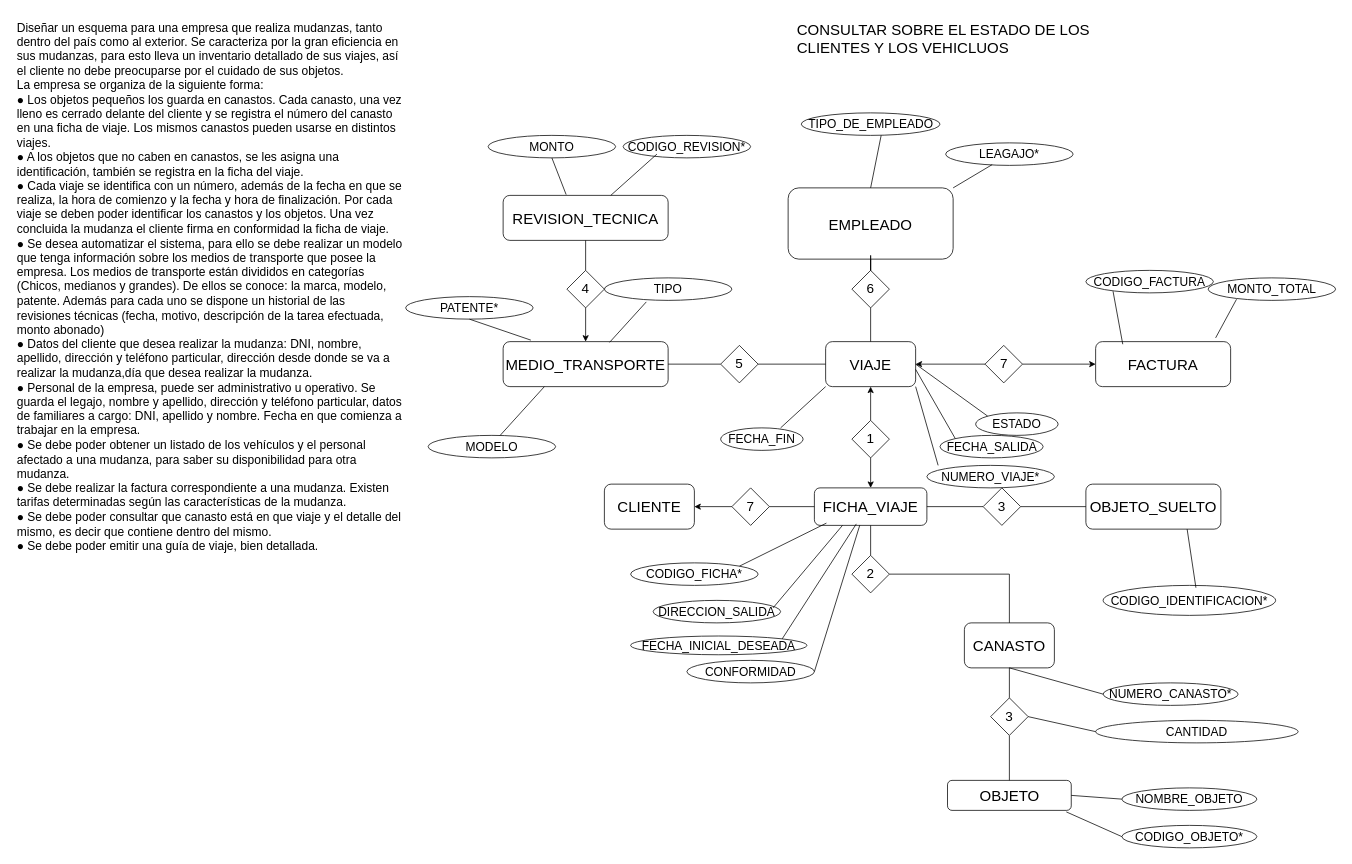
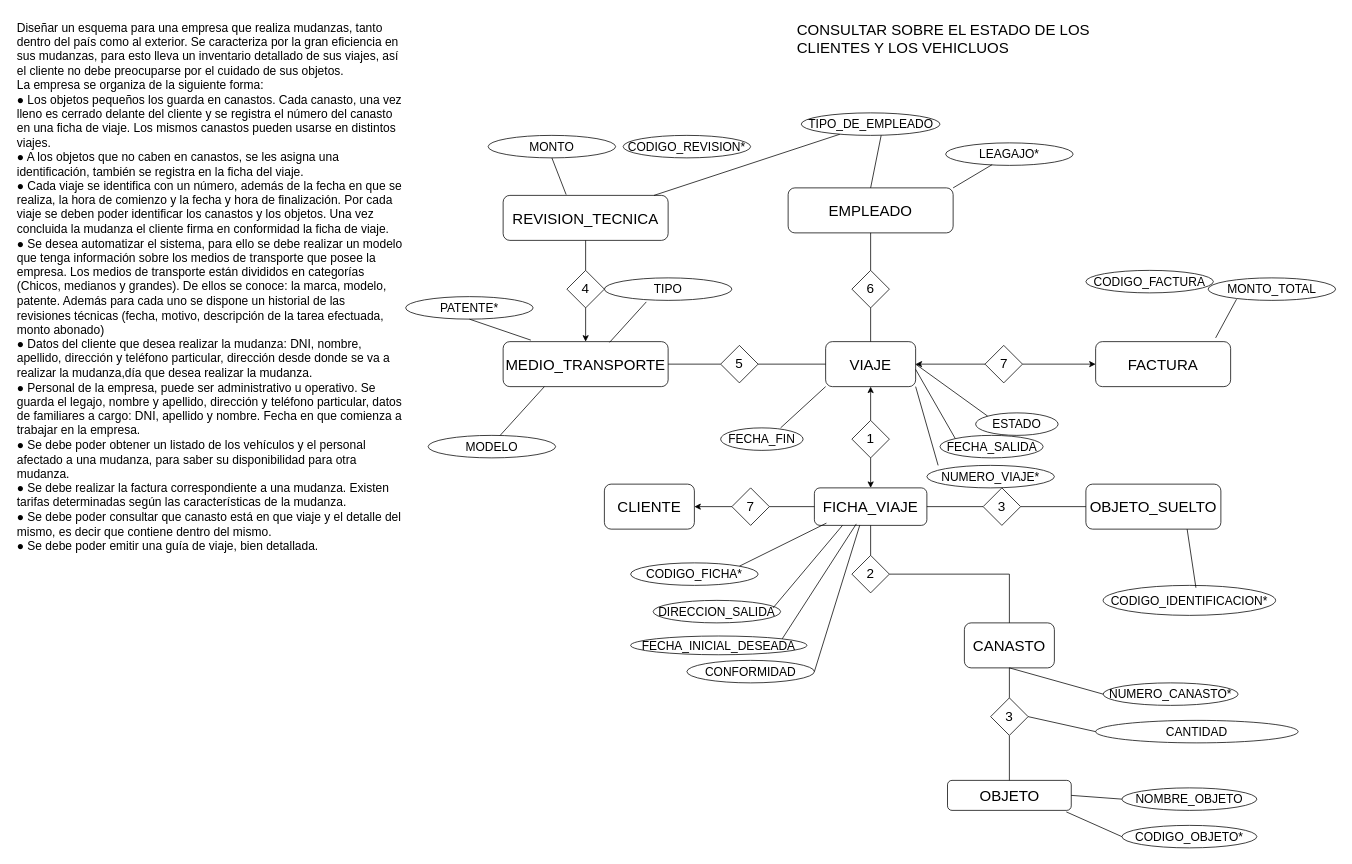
(633, 175) -> (746, 165)
(870, 224) -> (870, 210)
(1118, 318) -> none
